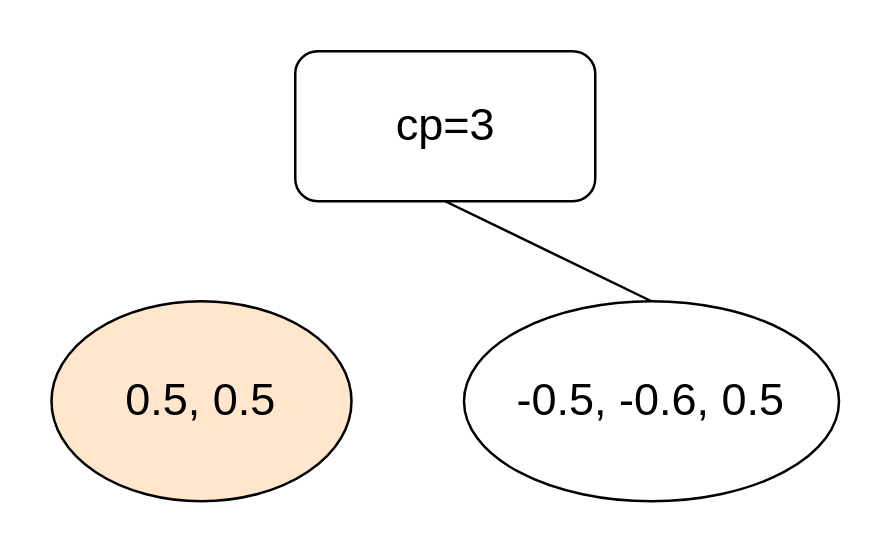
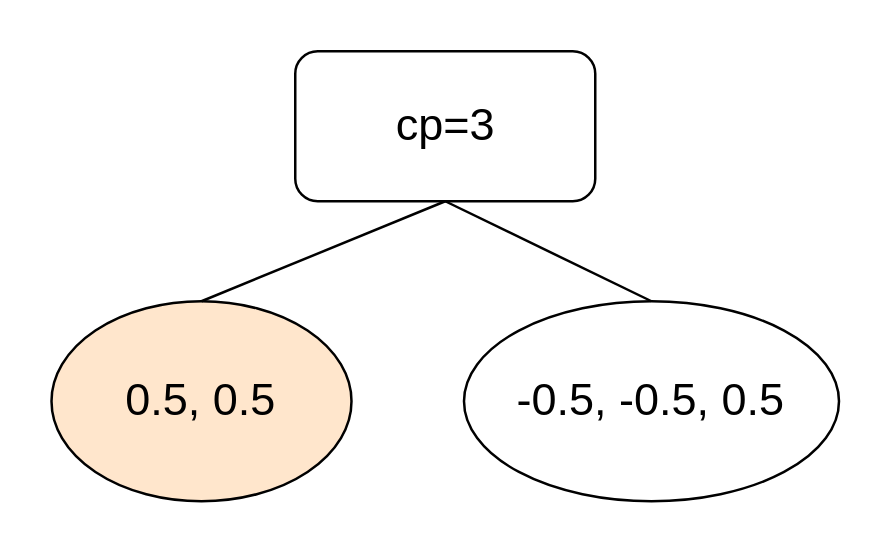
none -> (323, 251)
(651, 401) -> (651, 401)
